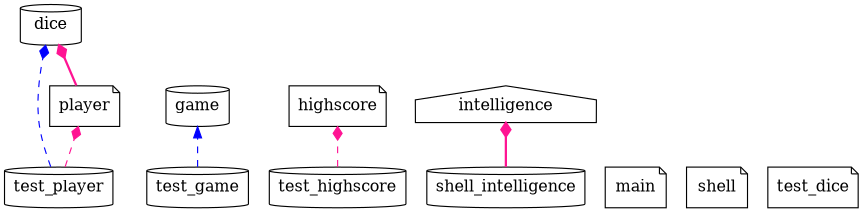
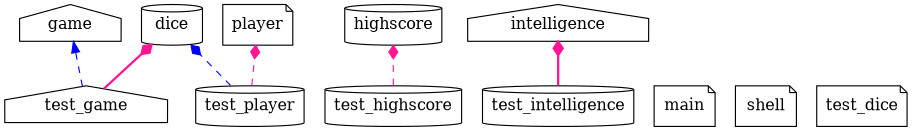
(70, 72) -> (123, 71)
(198, 106) -> (70, 25)
(338, 106) -> (393, 25)
(198, 187) -> (86, 106)
(506, 187) -> (558, 106)
